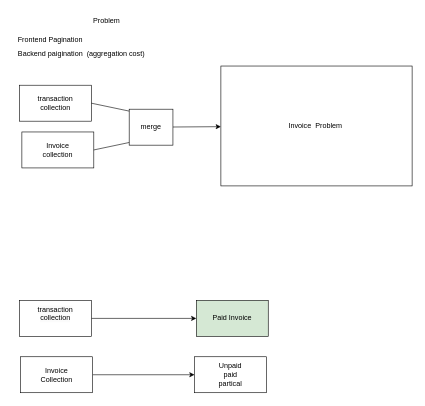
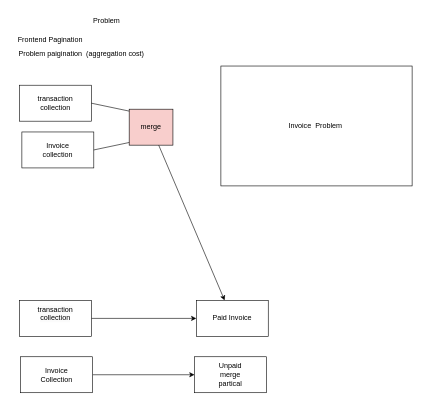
(82, 54) -> (82, 54)
(215, 126) -> (191, 221)
(151, 127) -> (151, 127)
(233, 318) -> (233, 318)
(231, 375) -> (231, 375)
